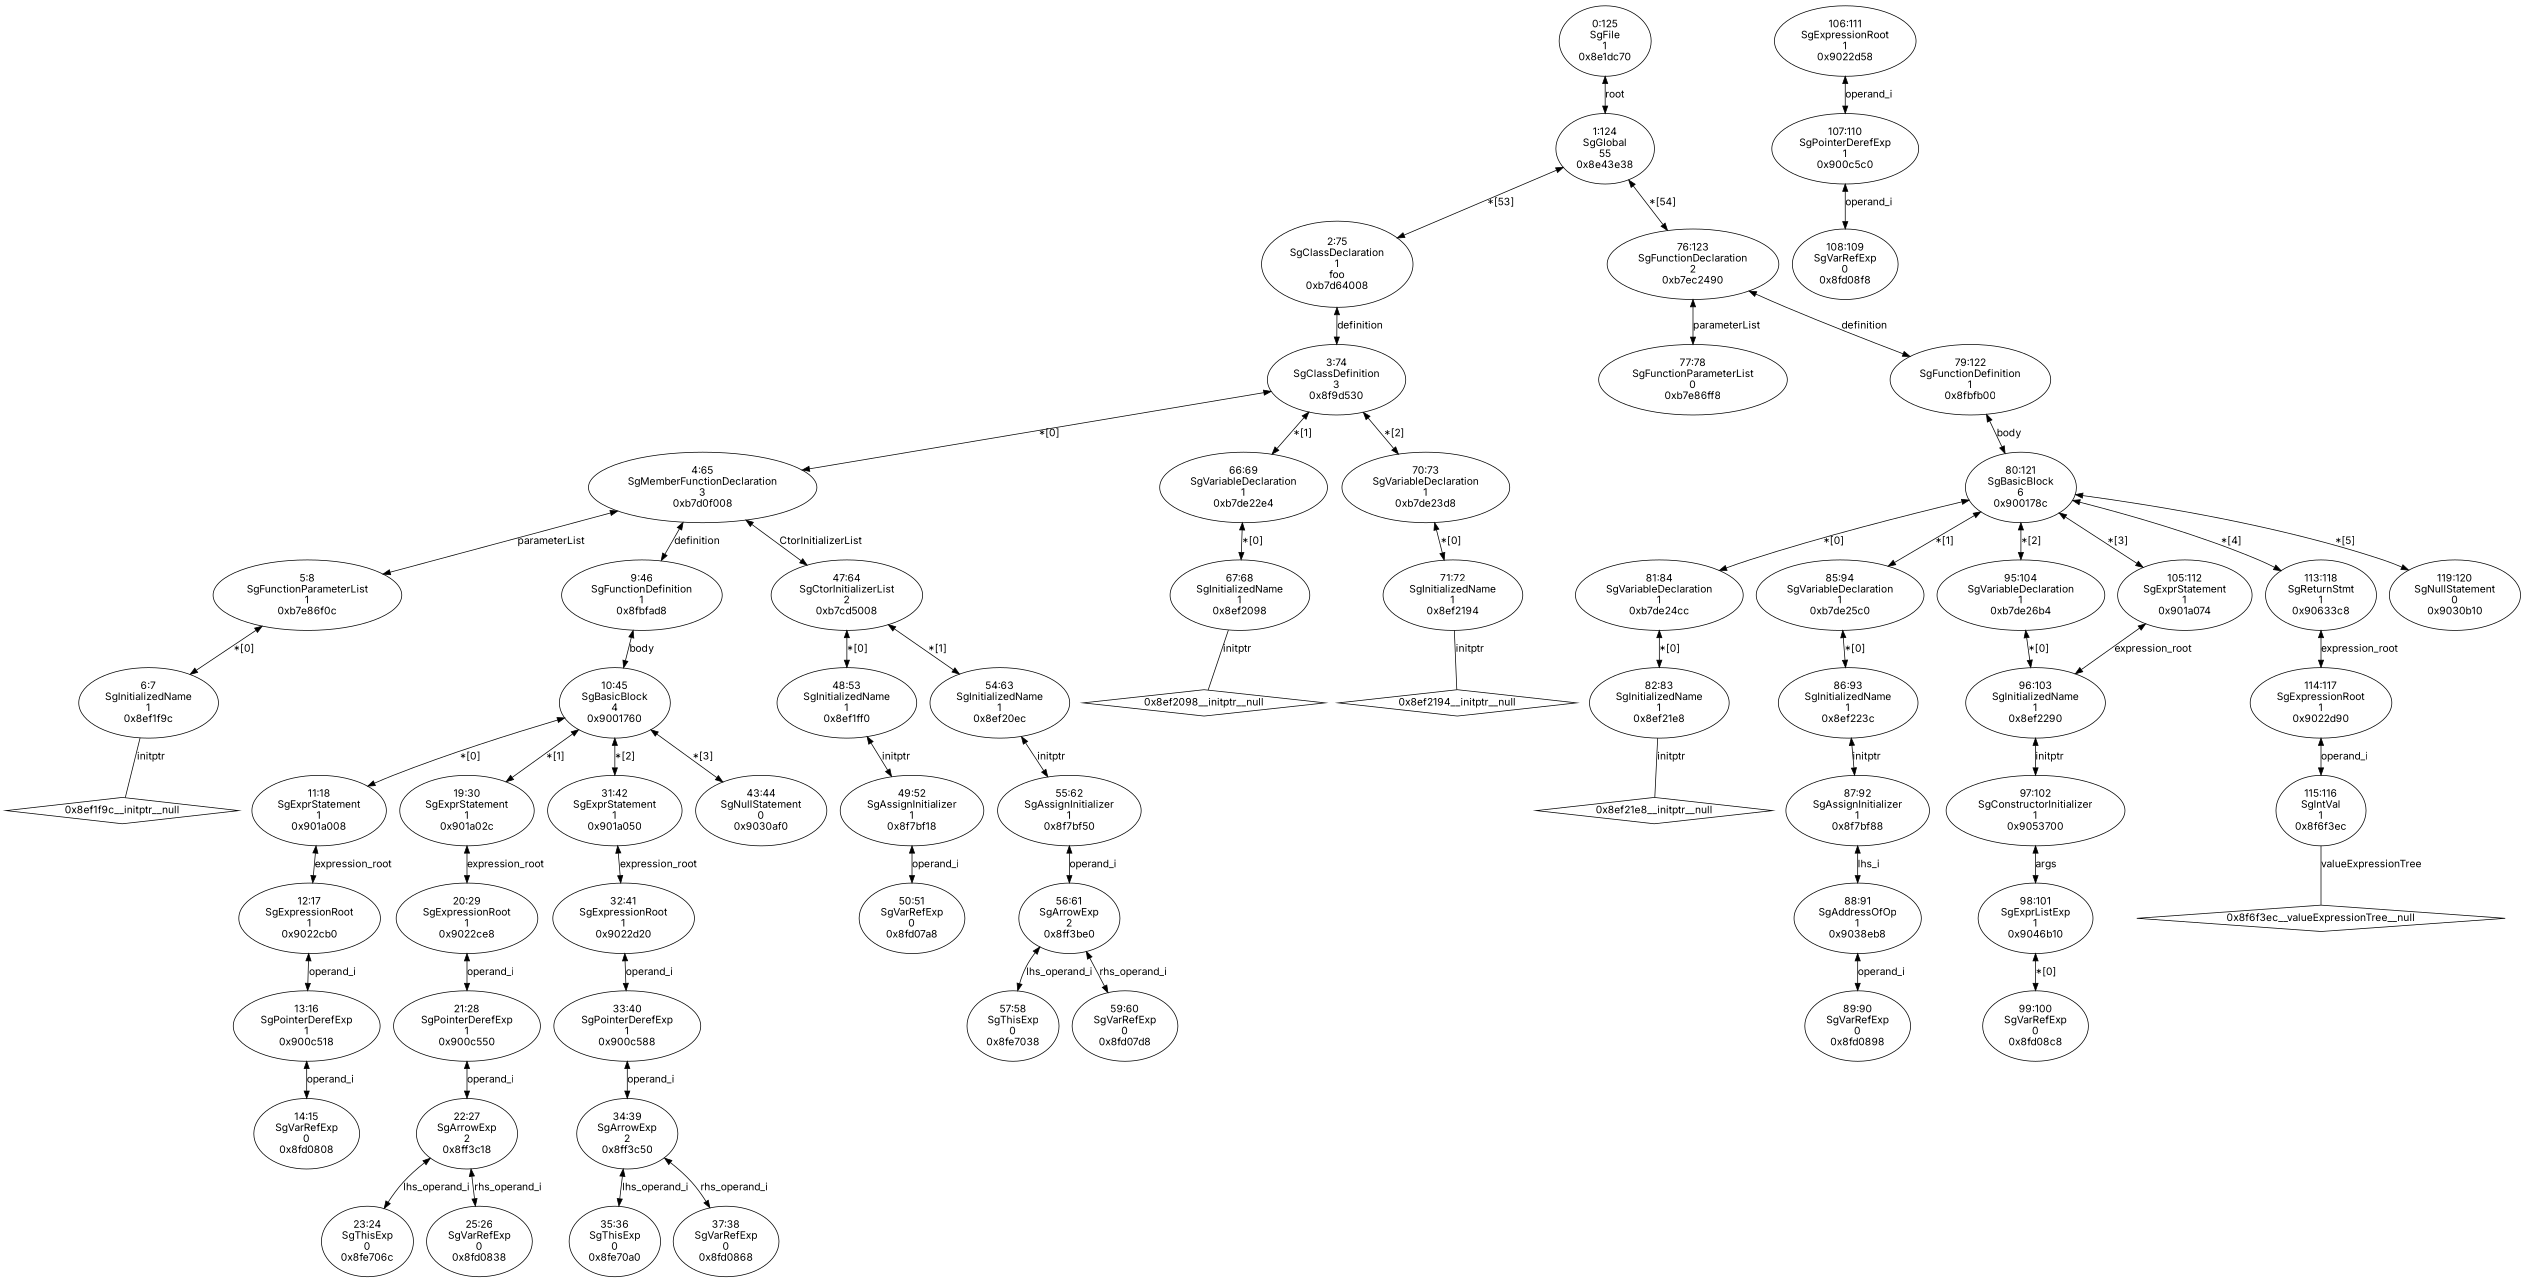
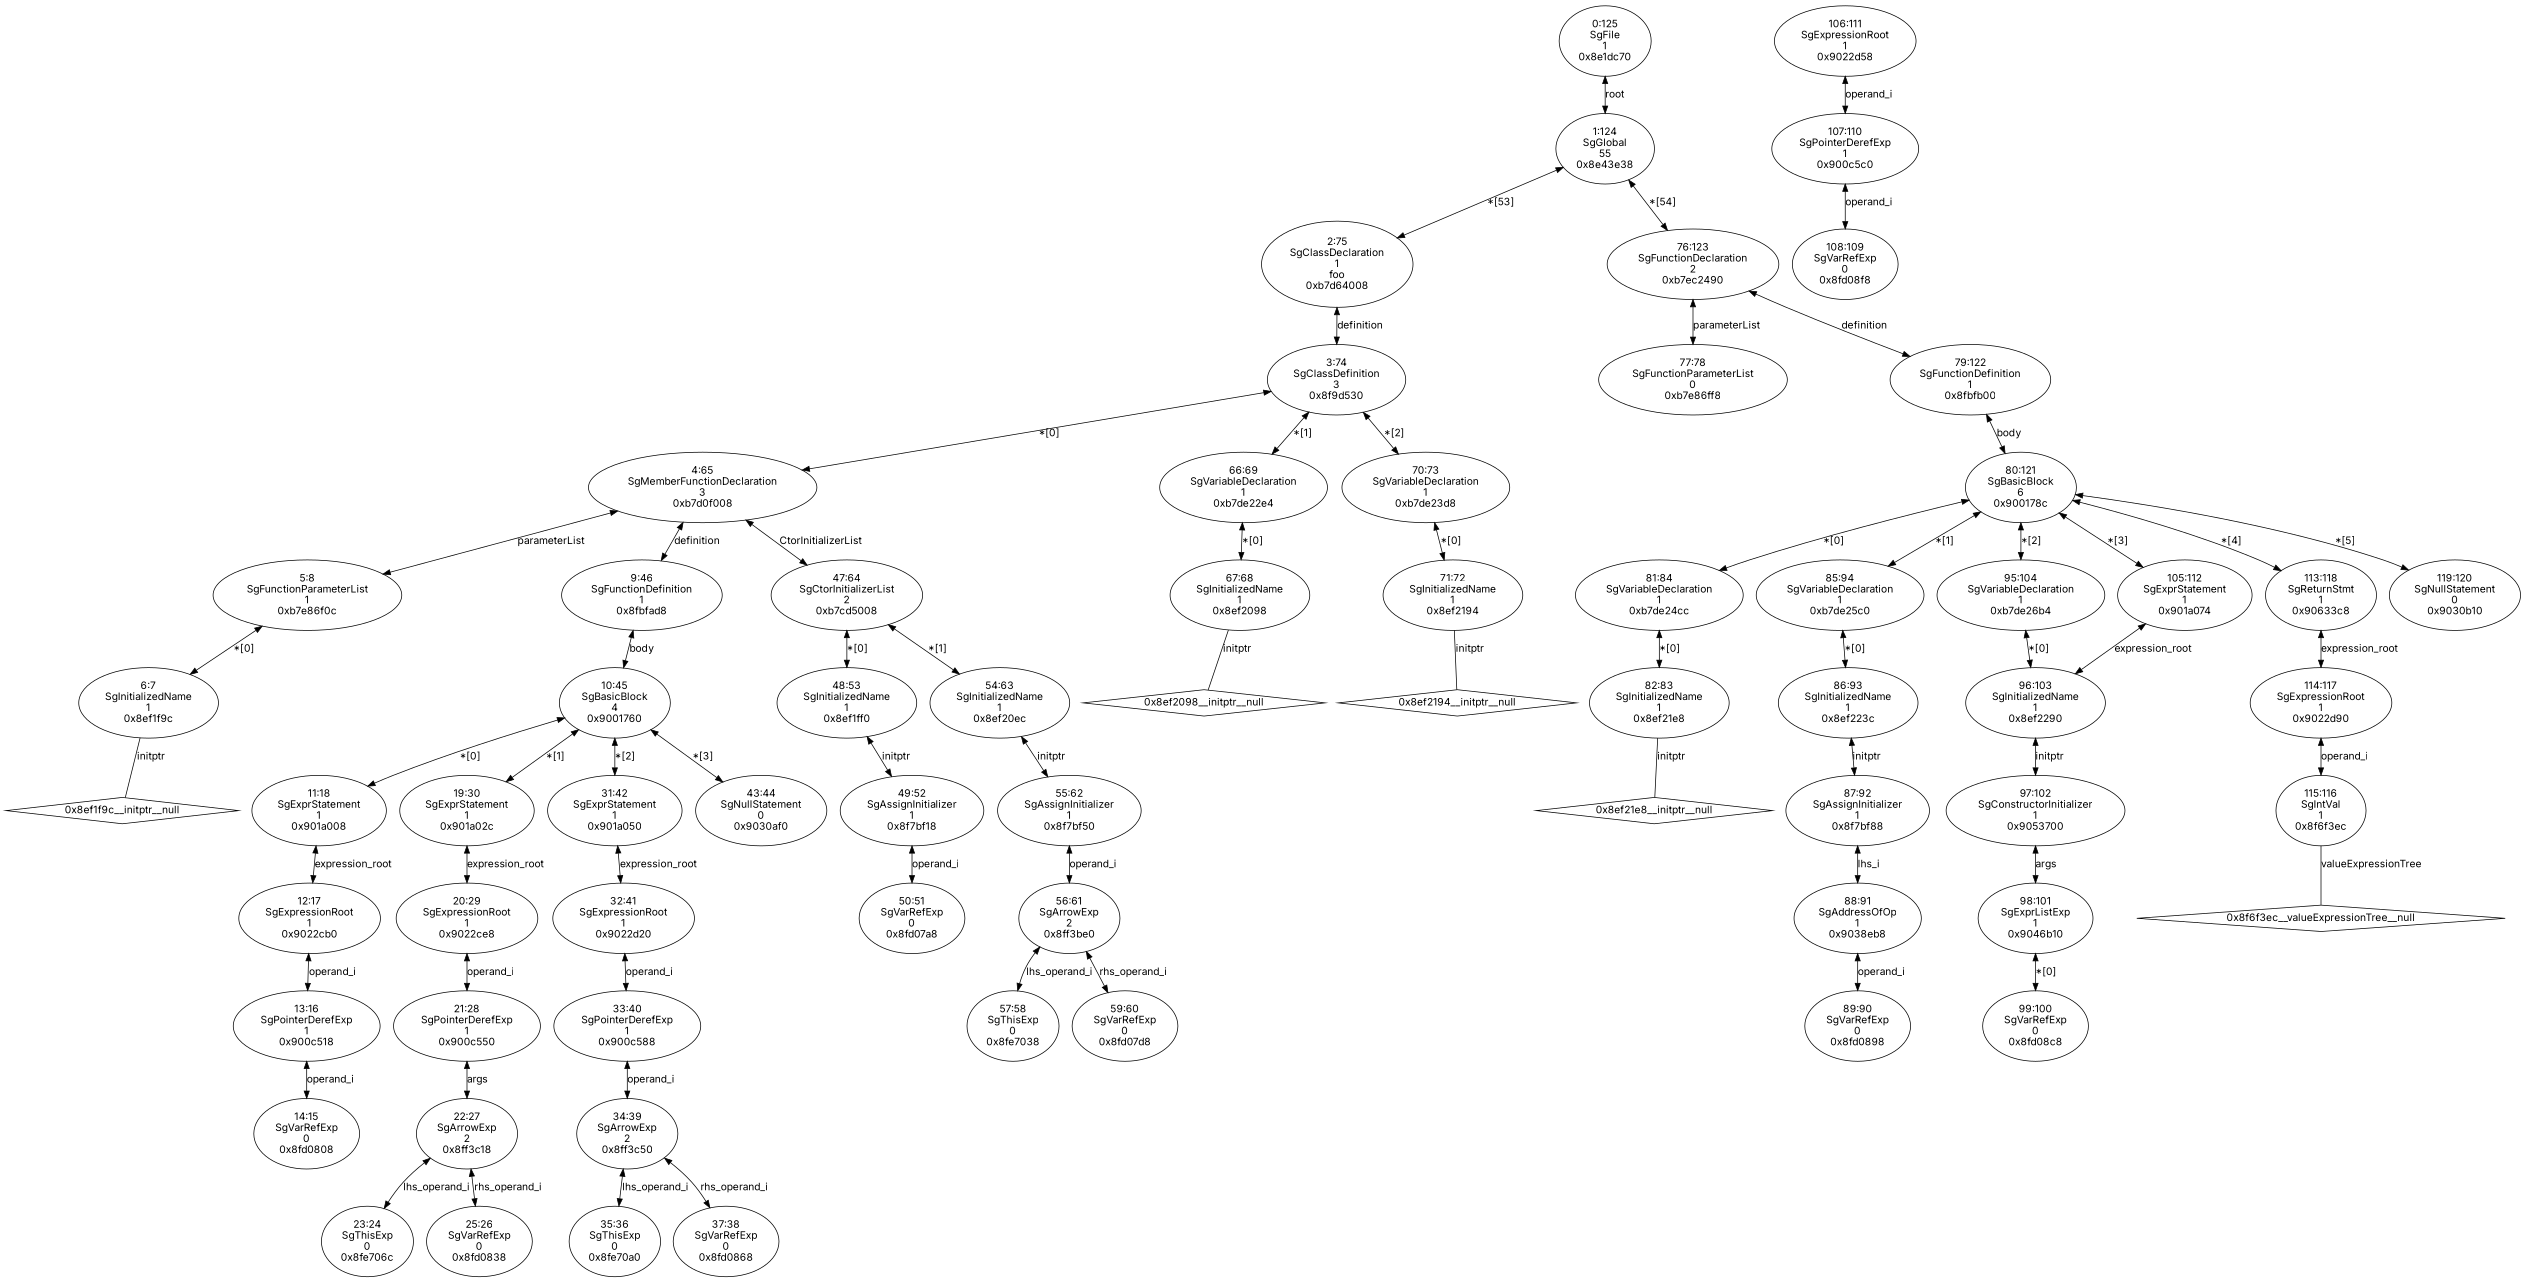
(491, 1080) -> (478, 1080)
